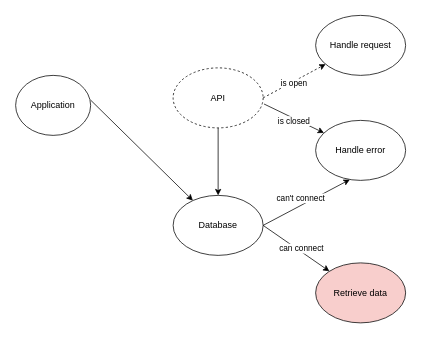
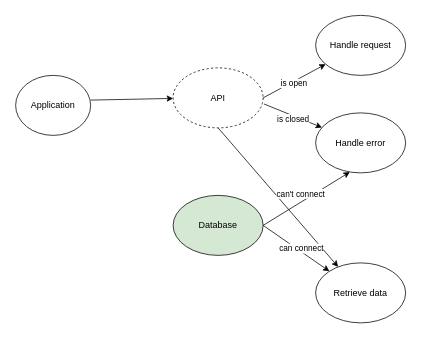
(309, 73) -> (309, 73)
(117, 126) -> (119, 100)
(218, 130) -> (268, 186)
(360, 150) -> (360, 143)
(218, 225) -> (218, 225)
(360, 293) -> (360, 293)
